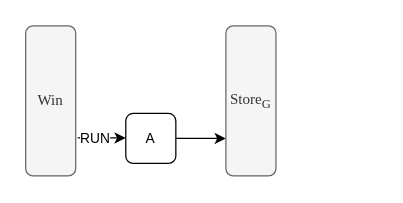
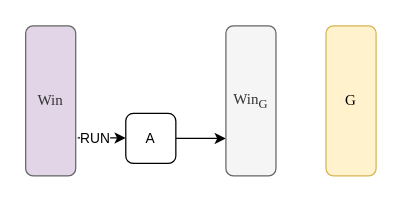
(51, 101) -> (51, 101)
(251, 101) -> (251, 101)
none -> (351, 101)
